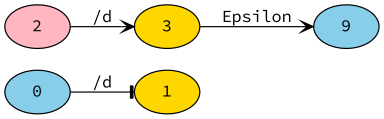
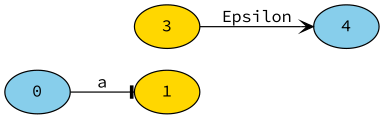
(38, 27) -> none
(346, 27) -> (346, 27)
(102, 83) -> (102, 83)
